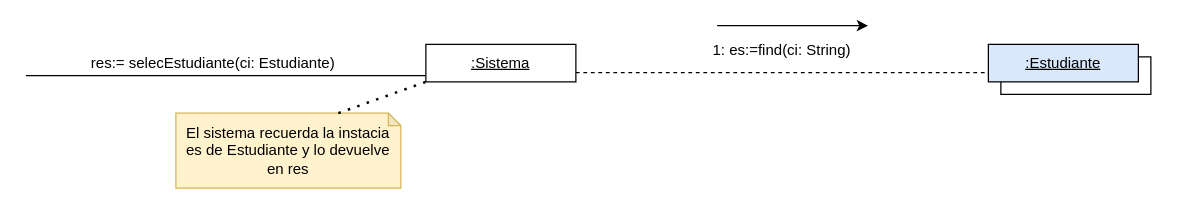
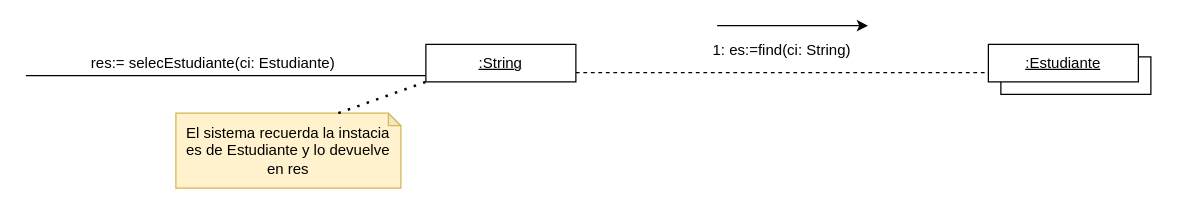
(501, 63) -> (501, 63)
(1063, 63) -> (1063, 63)
